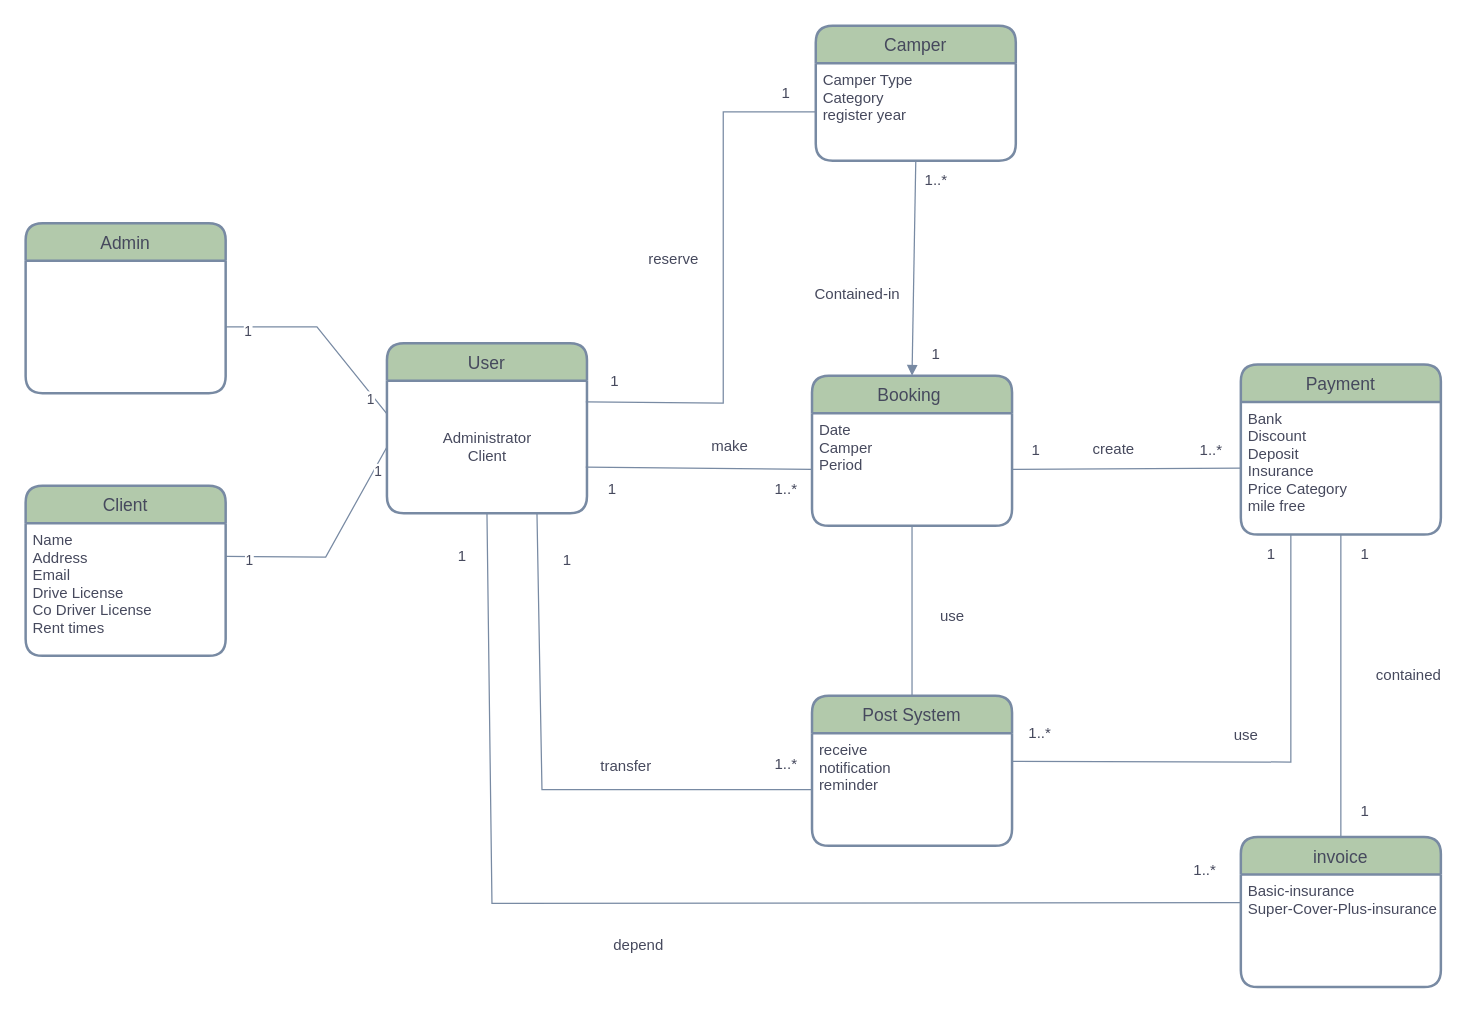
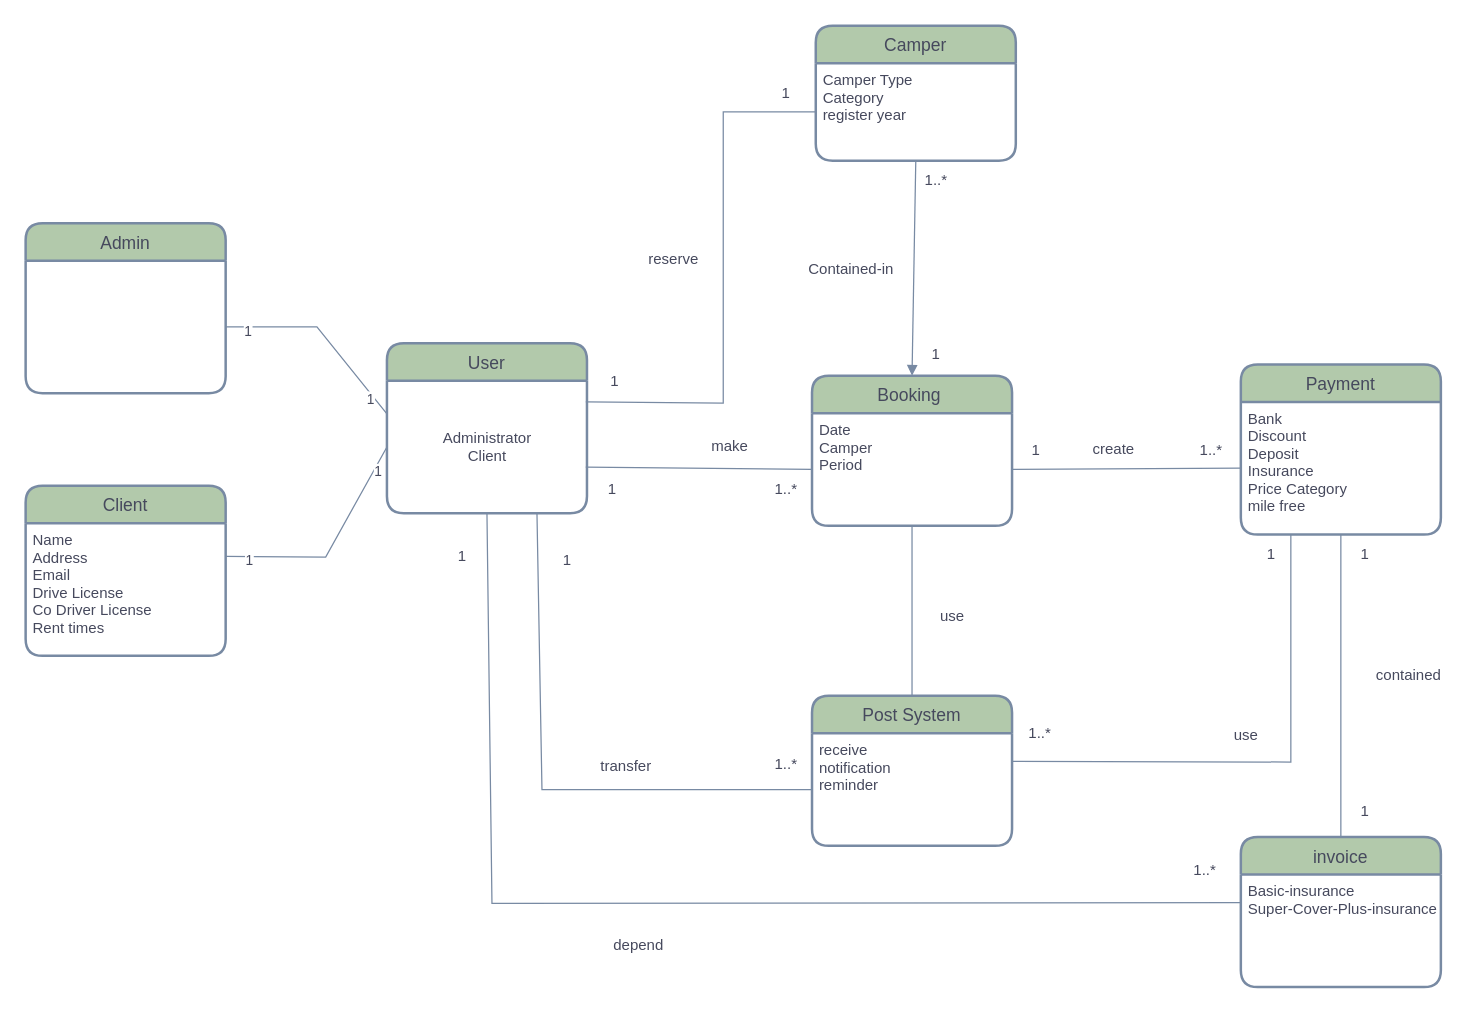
(856, 294) -> (850, 269)
